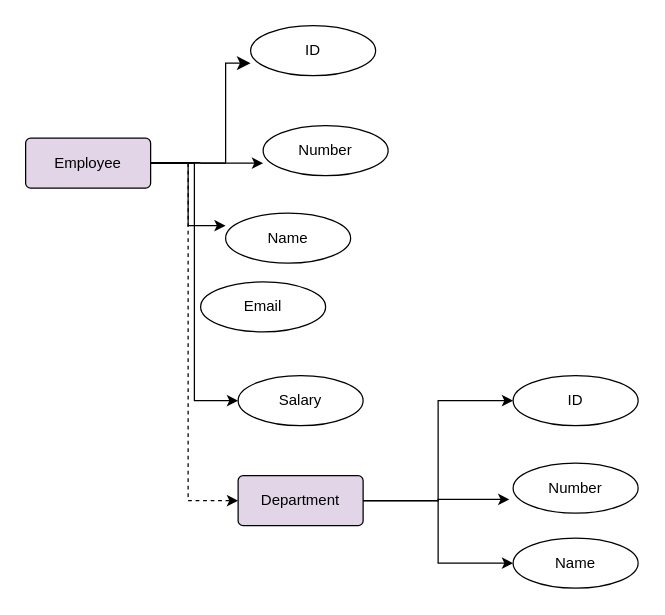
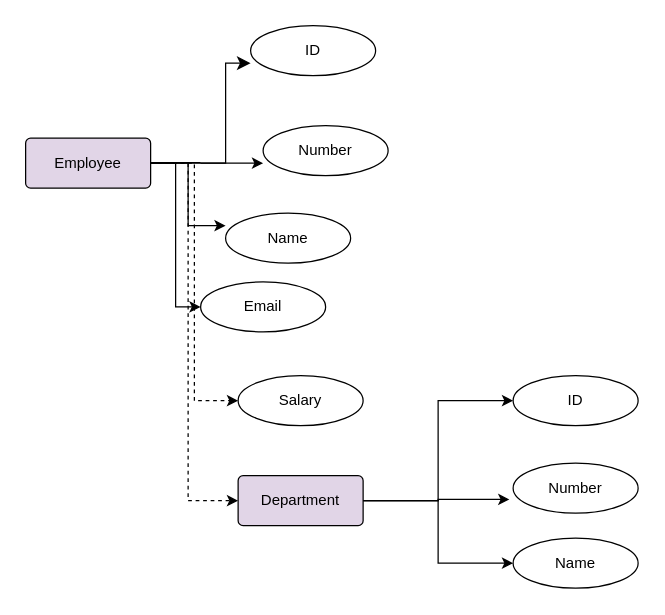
none -> (176, 245)
(194, 300) -> (194, 300)
